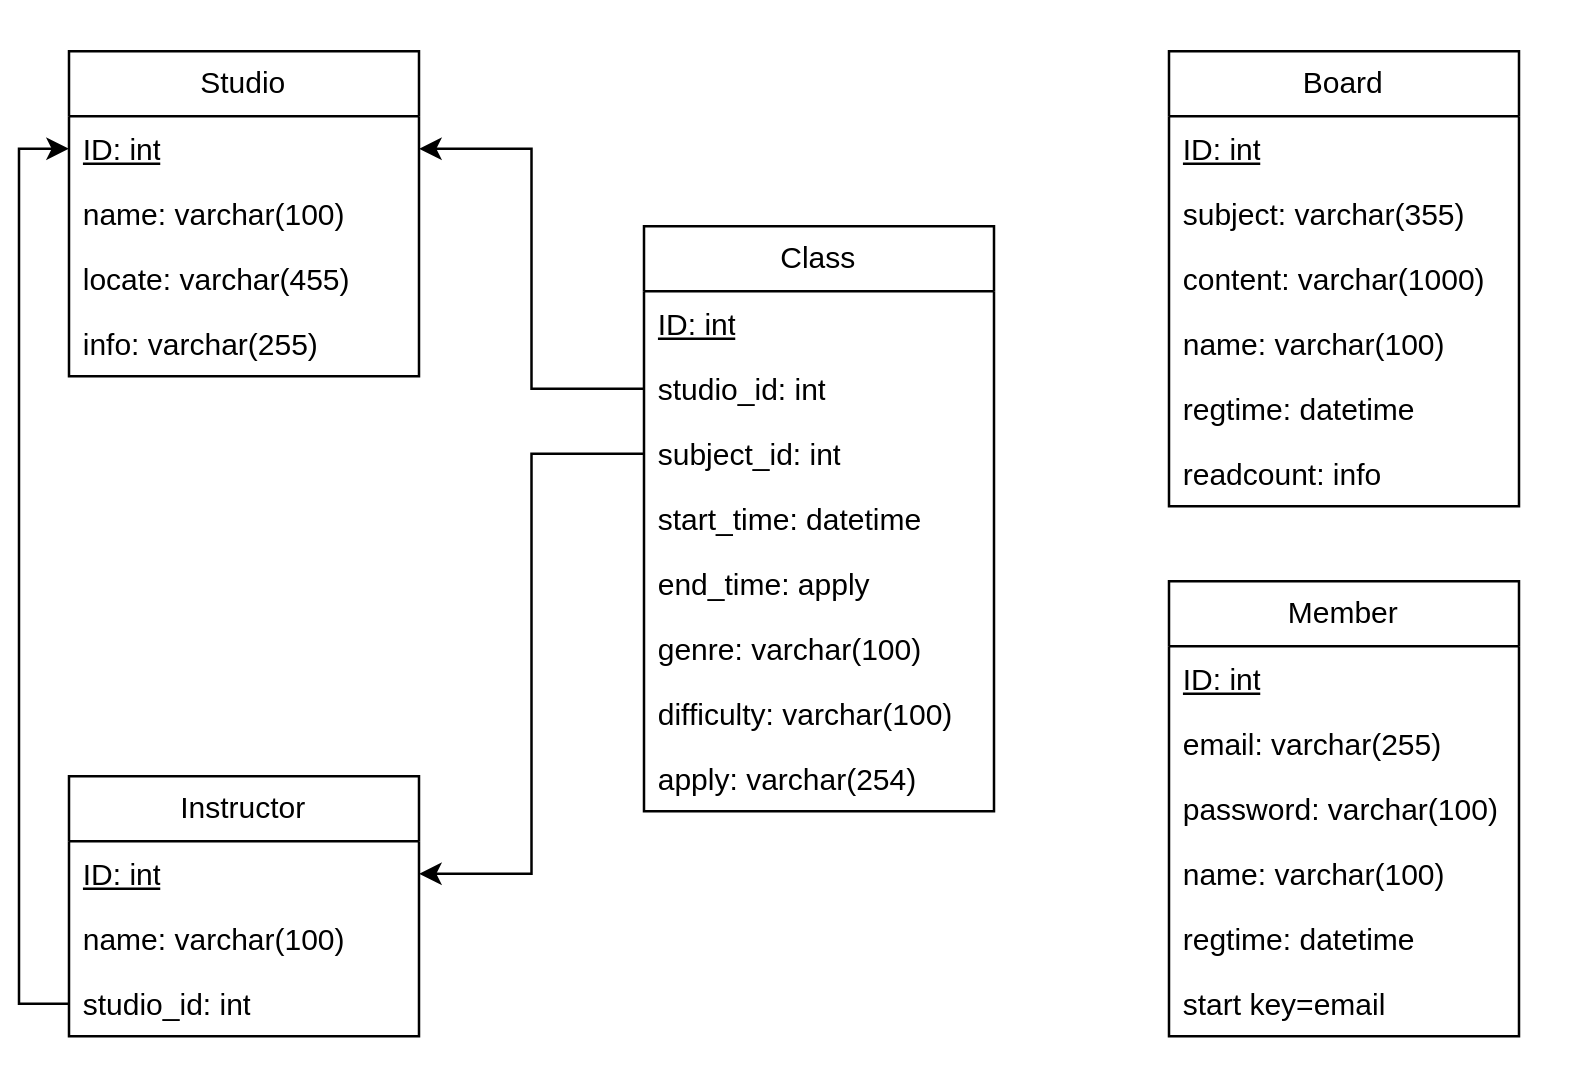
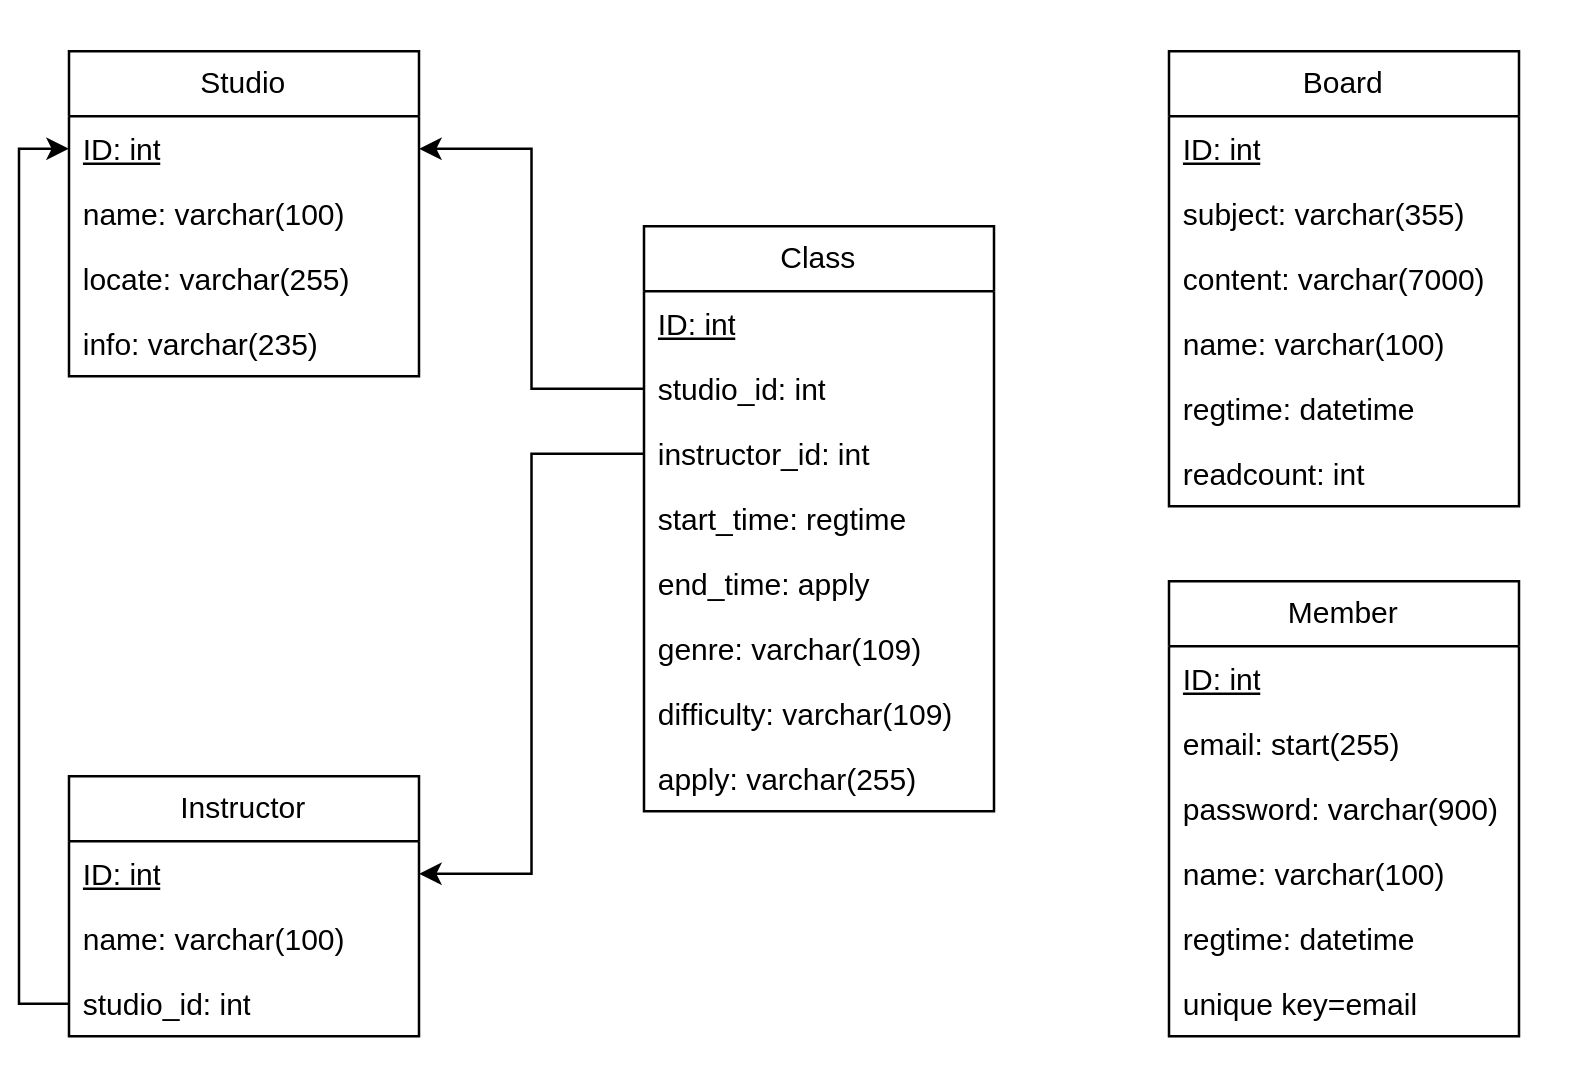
(240, 282) -> (240, 282)
(1346, 300) -> (1346, 300)
(223, 347) -> (223, 347)
(769, 457) -> (790, 457)
(1298, 477) -> (1290, 477)
(811, 522) -> (803, 522)
(811, 652) -> (811, 652)
(821, 735) -> (821, 735)
(1328, 747) -> (1311, 747)
(807, 782) -> (807, 782)
(1346, 830) -> (1346, 830)
(1298, 1007) -> (1303, 1007)
